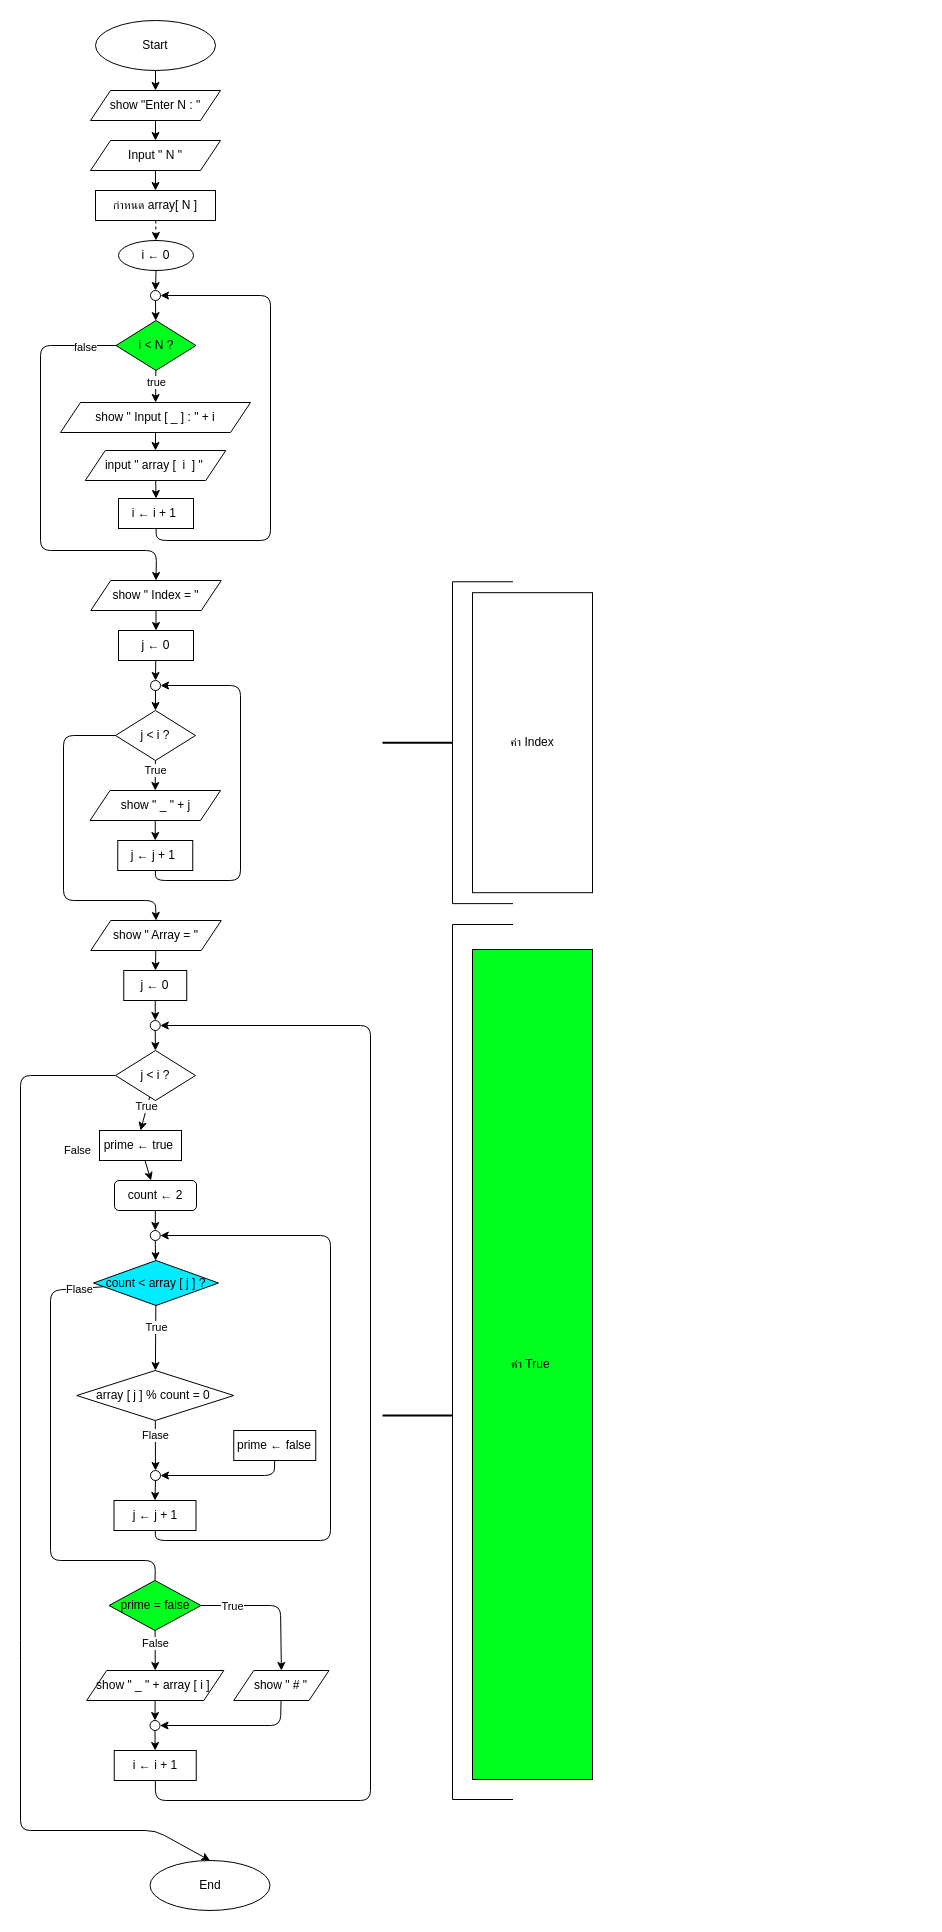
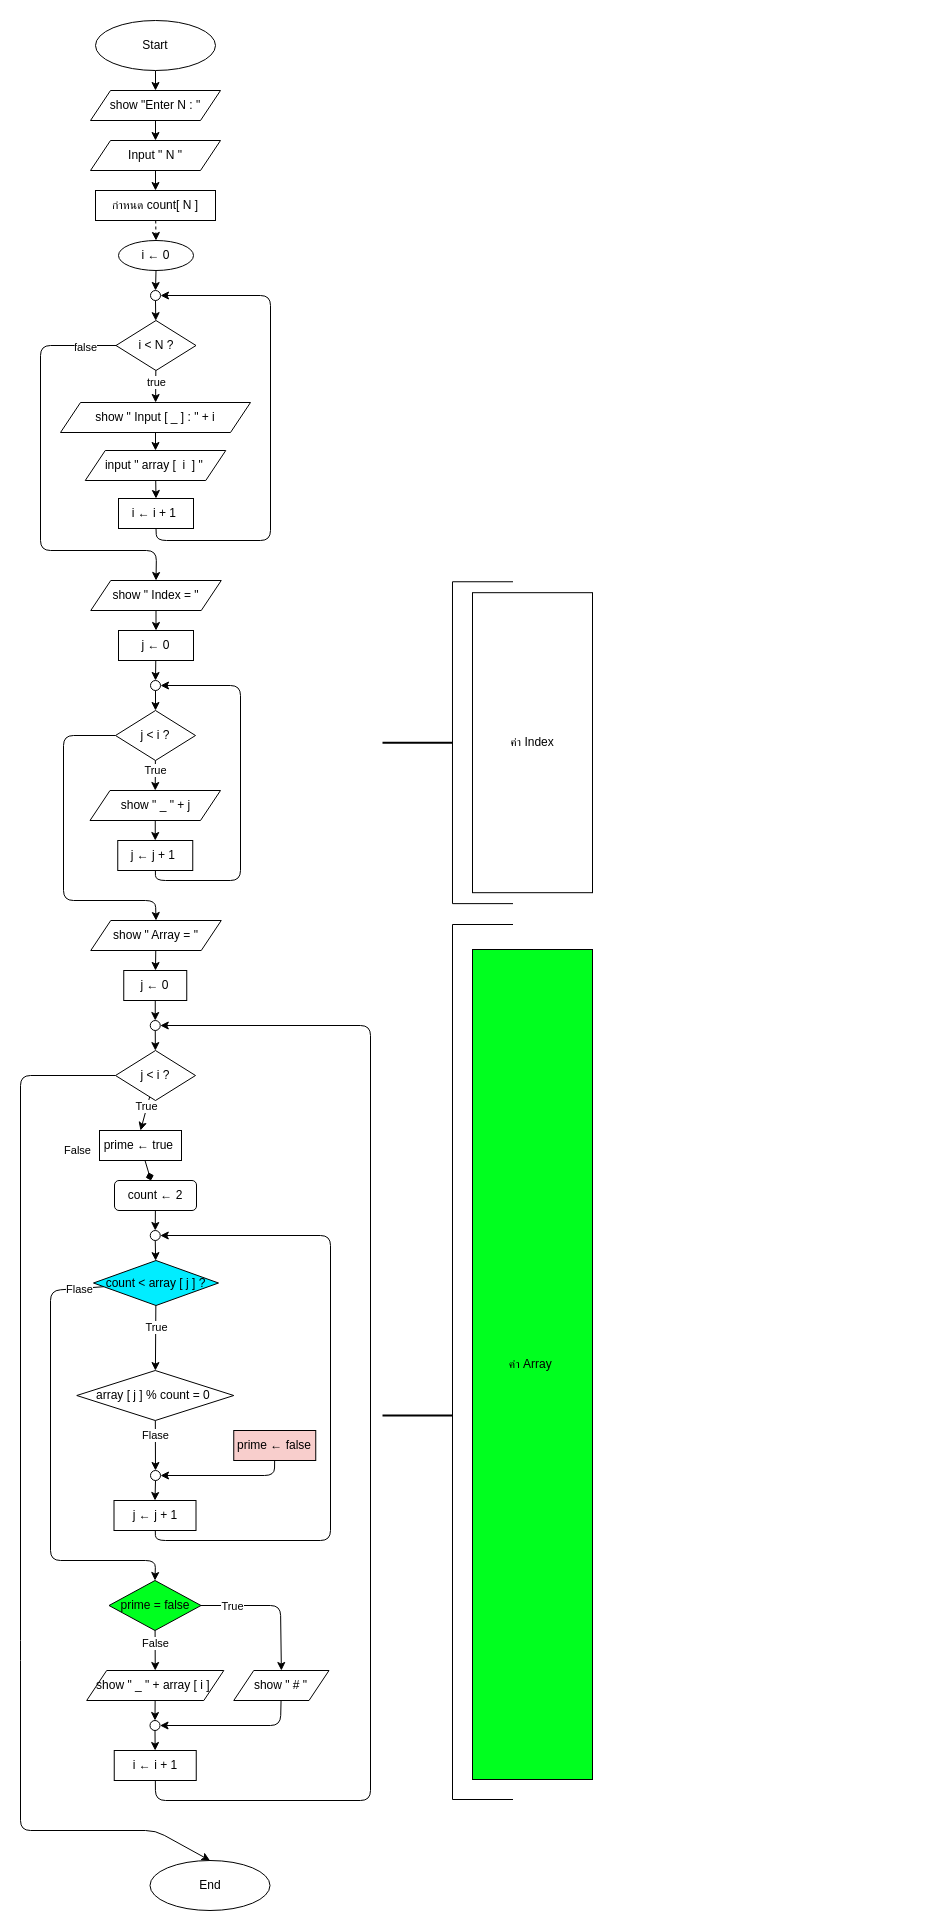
(156, 206) -> (156, 206)
(156, 346) -> (156, 346)
(149, 1172) -> (148, 1172)
(533, 1365) -> (533, 1365)
(275, 1446) -> (275, 1446)
(155, 1572) -> (155, 1566)
